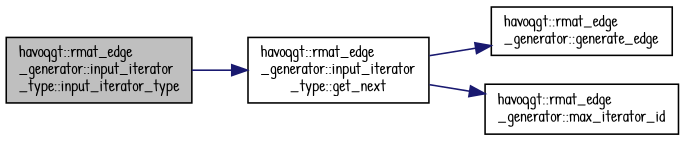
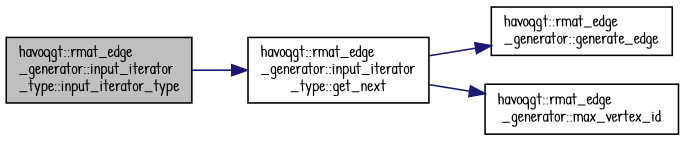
(582, 109) -> (582, 109)
